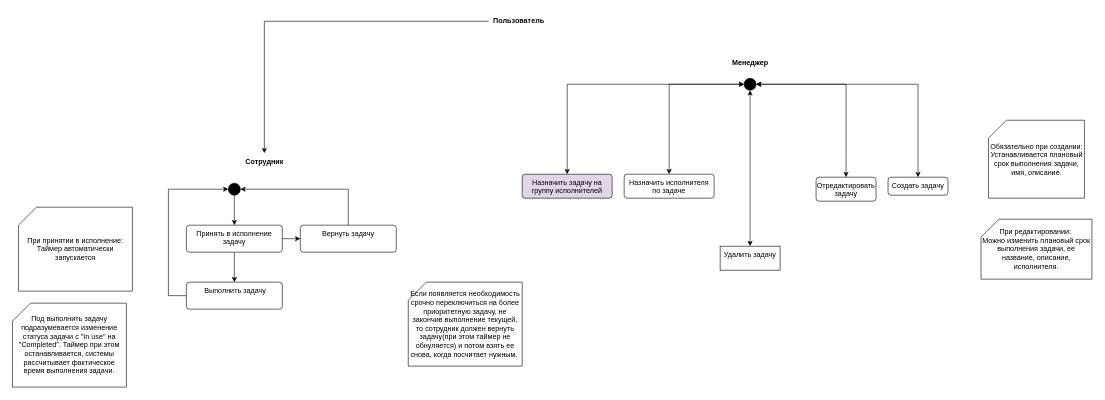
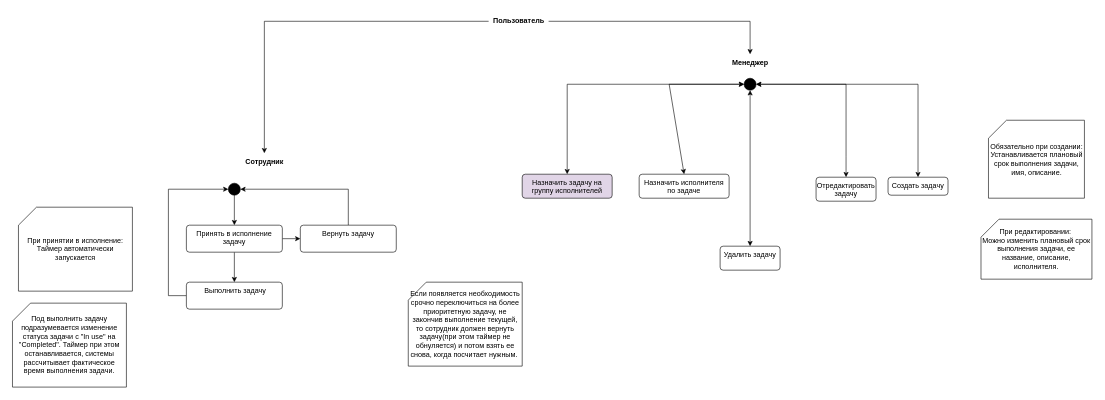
none -> (749, 21)
(669, 186) -> (684, 186)
(750, 258) -> (750, 258)
